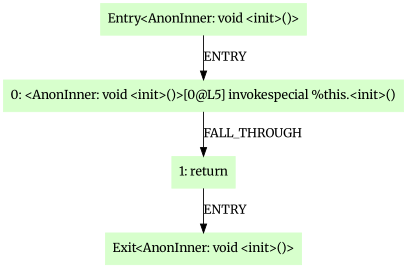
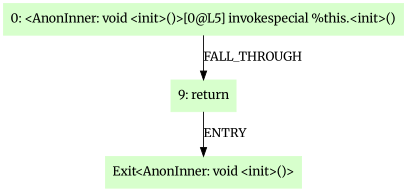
(204, 19) -> none
(204, 172) -> (204, 96)
